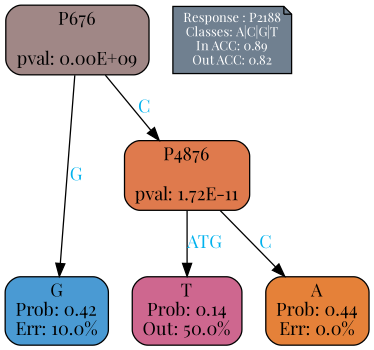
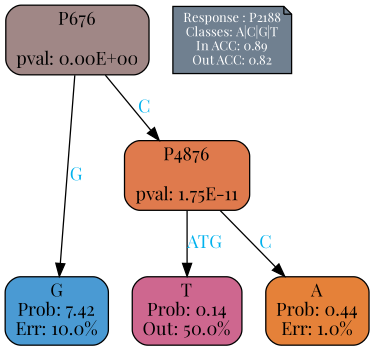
(77, 40) -> (77, 40)
(187, 175) -> (187, 175)
(57, 311) -> (57, 311)
(317, 311) -> (317, 311)
